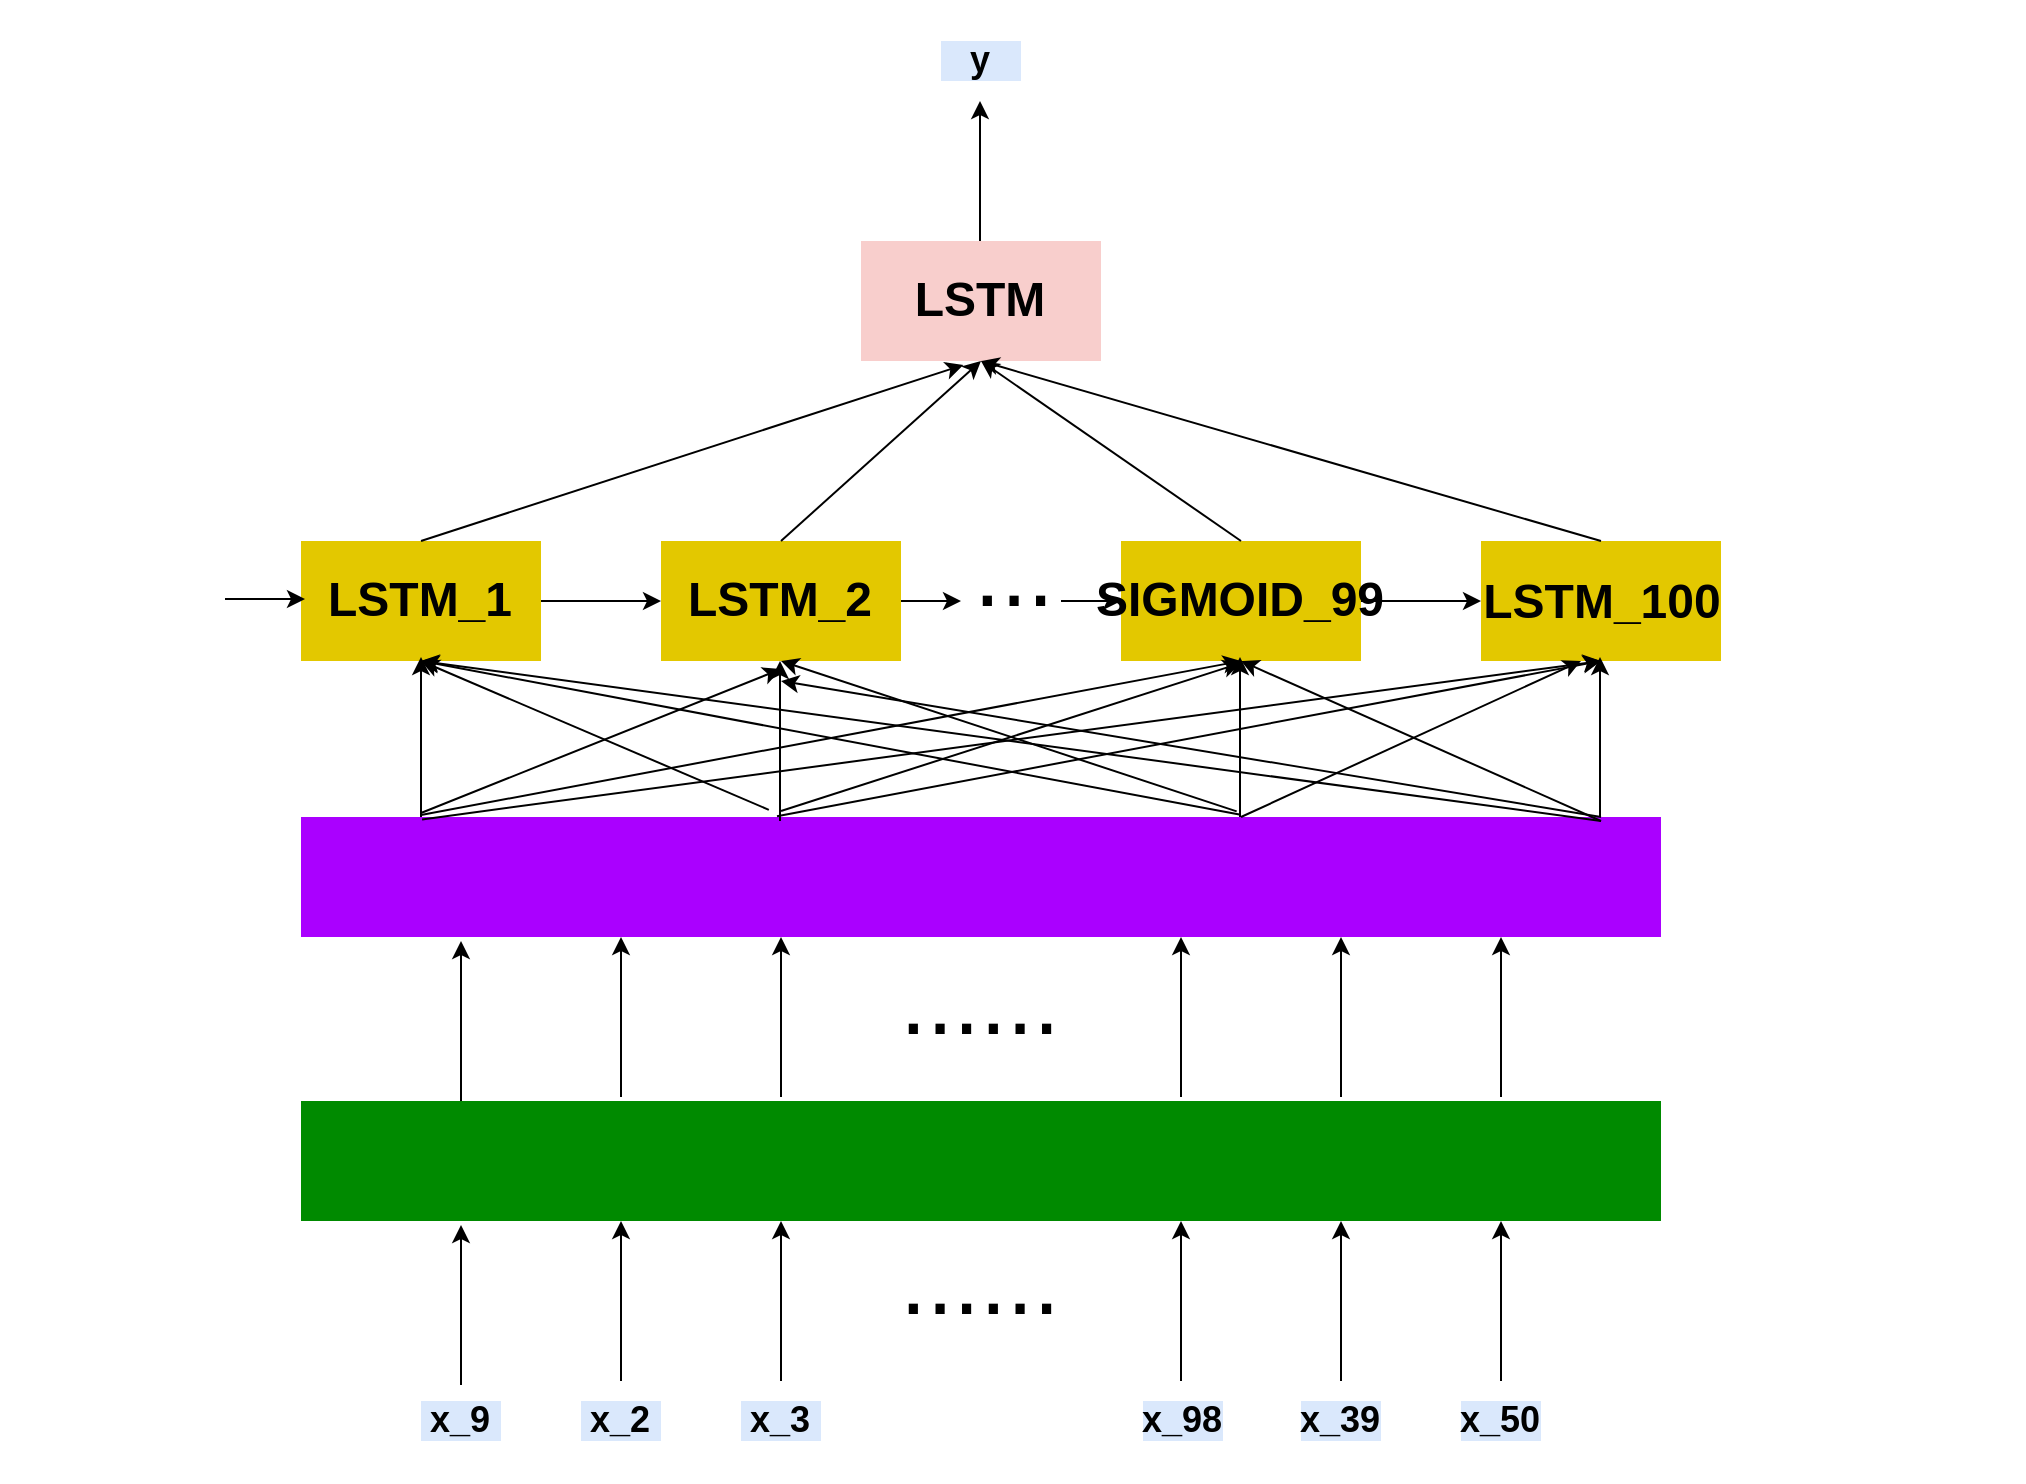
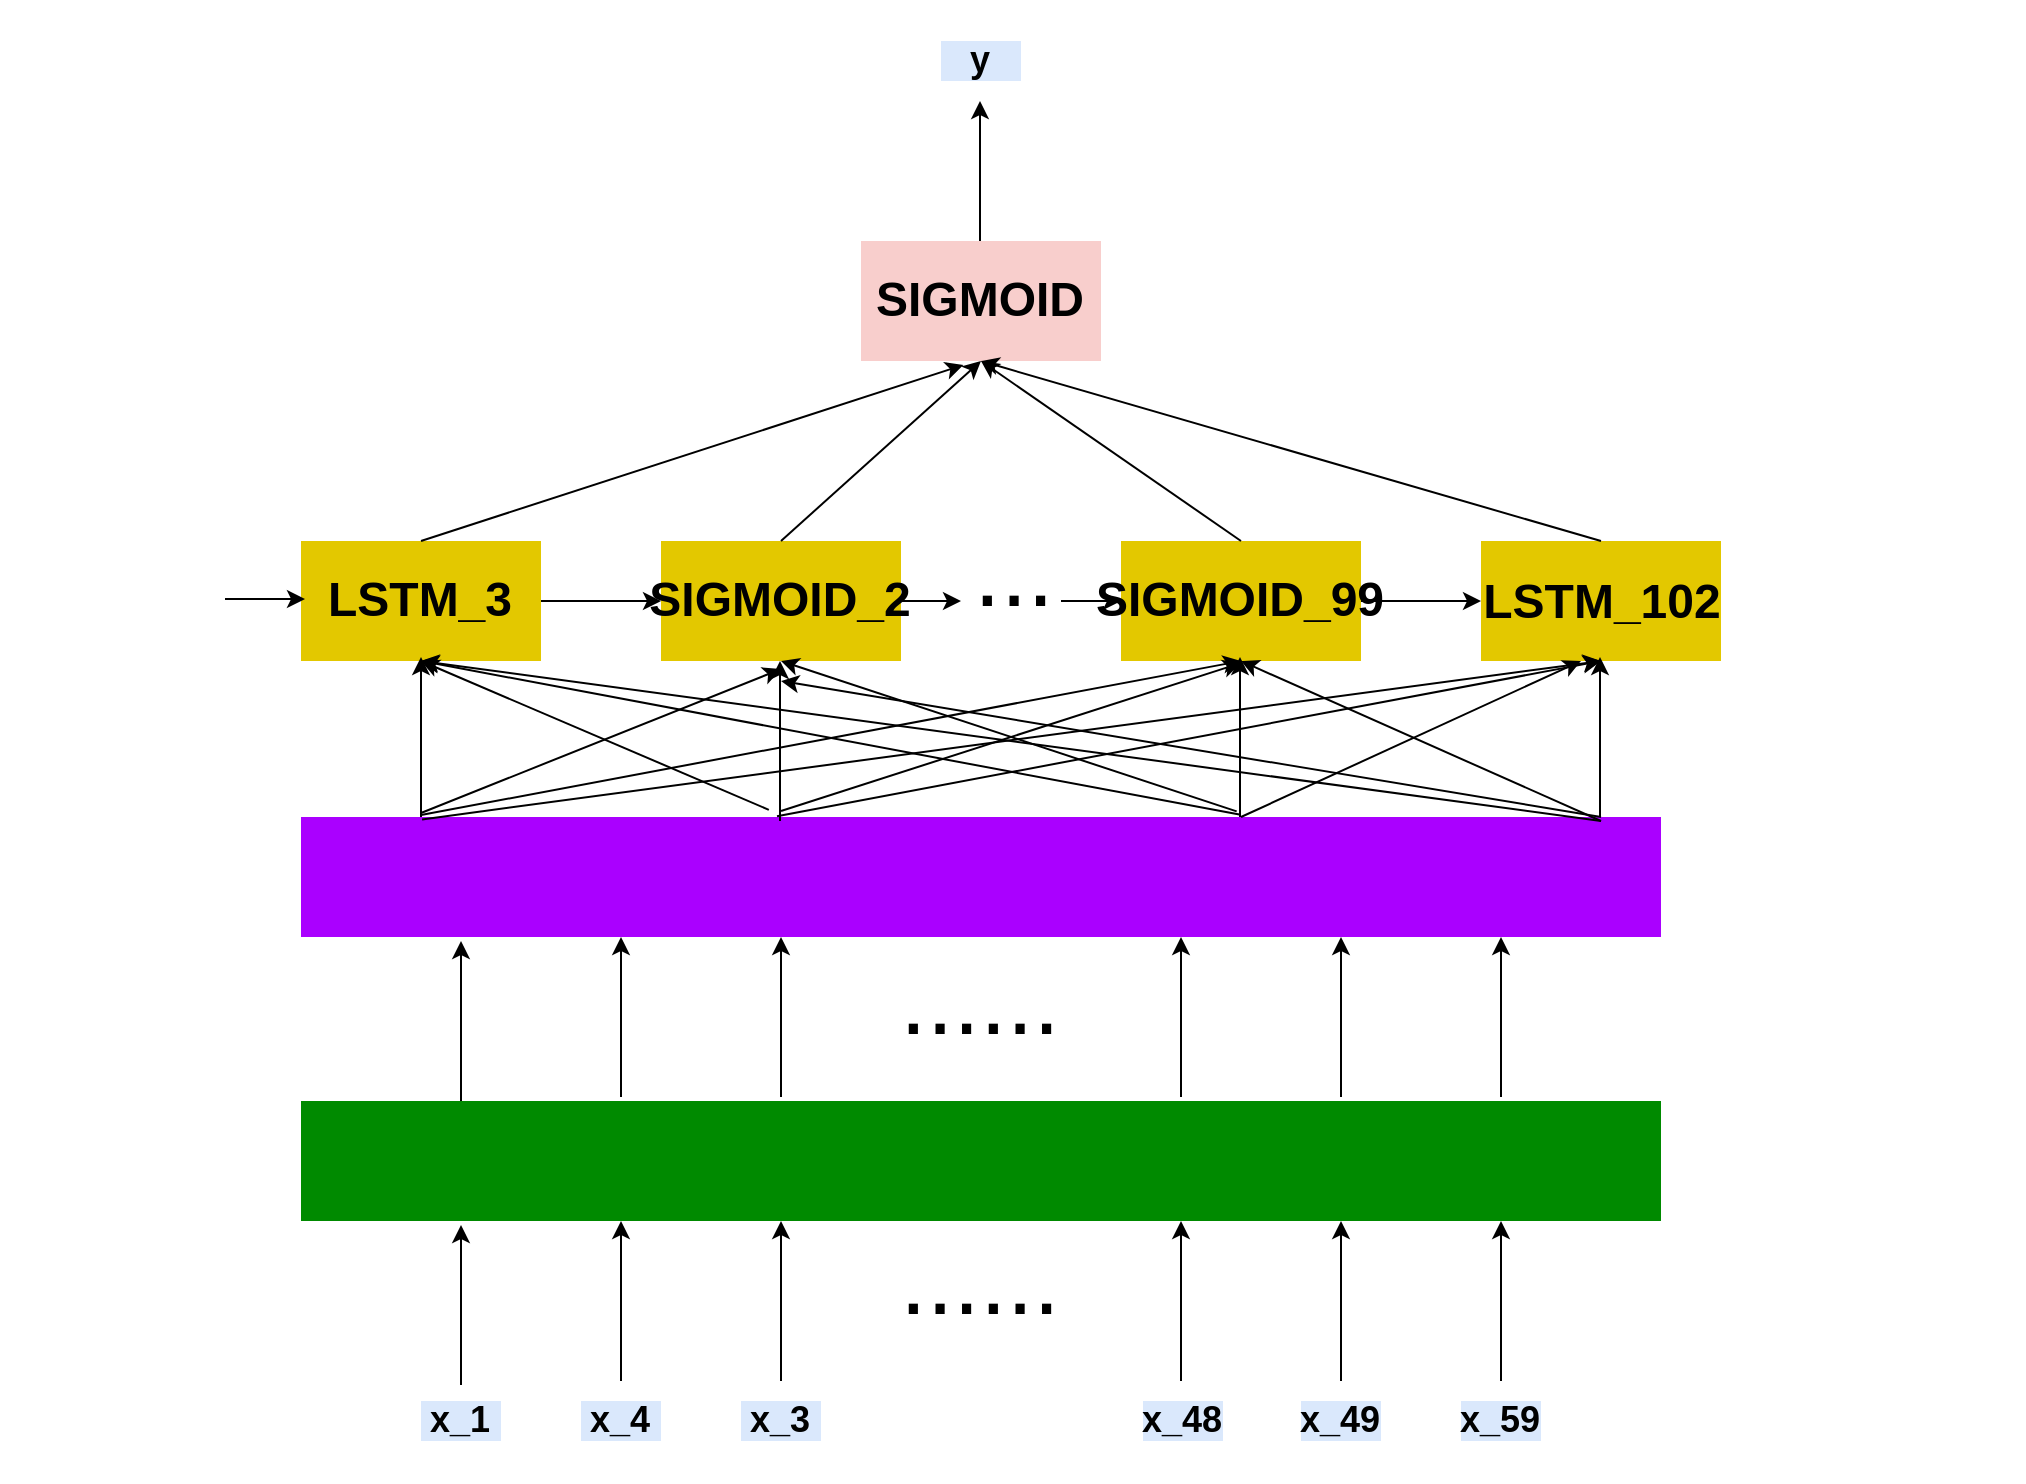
(981, 301) -> (981, 301)
(421, 601) -> (421, 601)
(781, 601) -> (781, 601)
(1603, 603) -> (1603, 603)
(461, 1421) -> (461, 1421)
(621, 1421) -> (621, 1421)
(1183, 1421) -> (1183, 1421)
(1341, 1421) -> (1341, 1421)
(1501, 1421) -> (1501, 1421)
